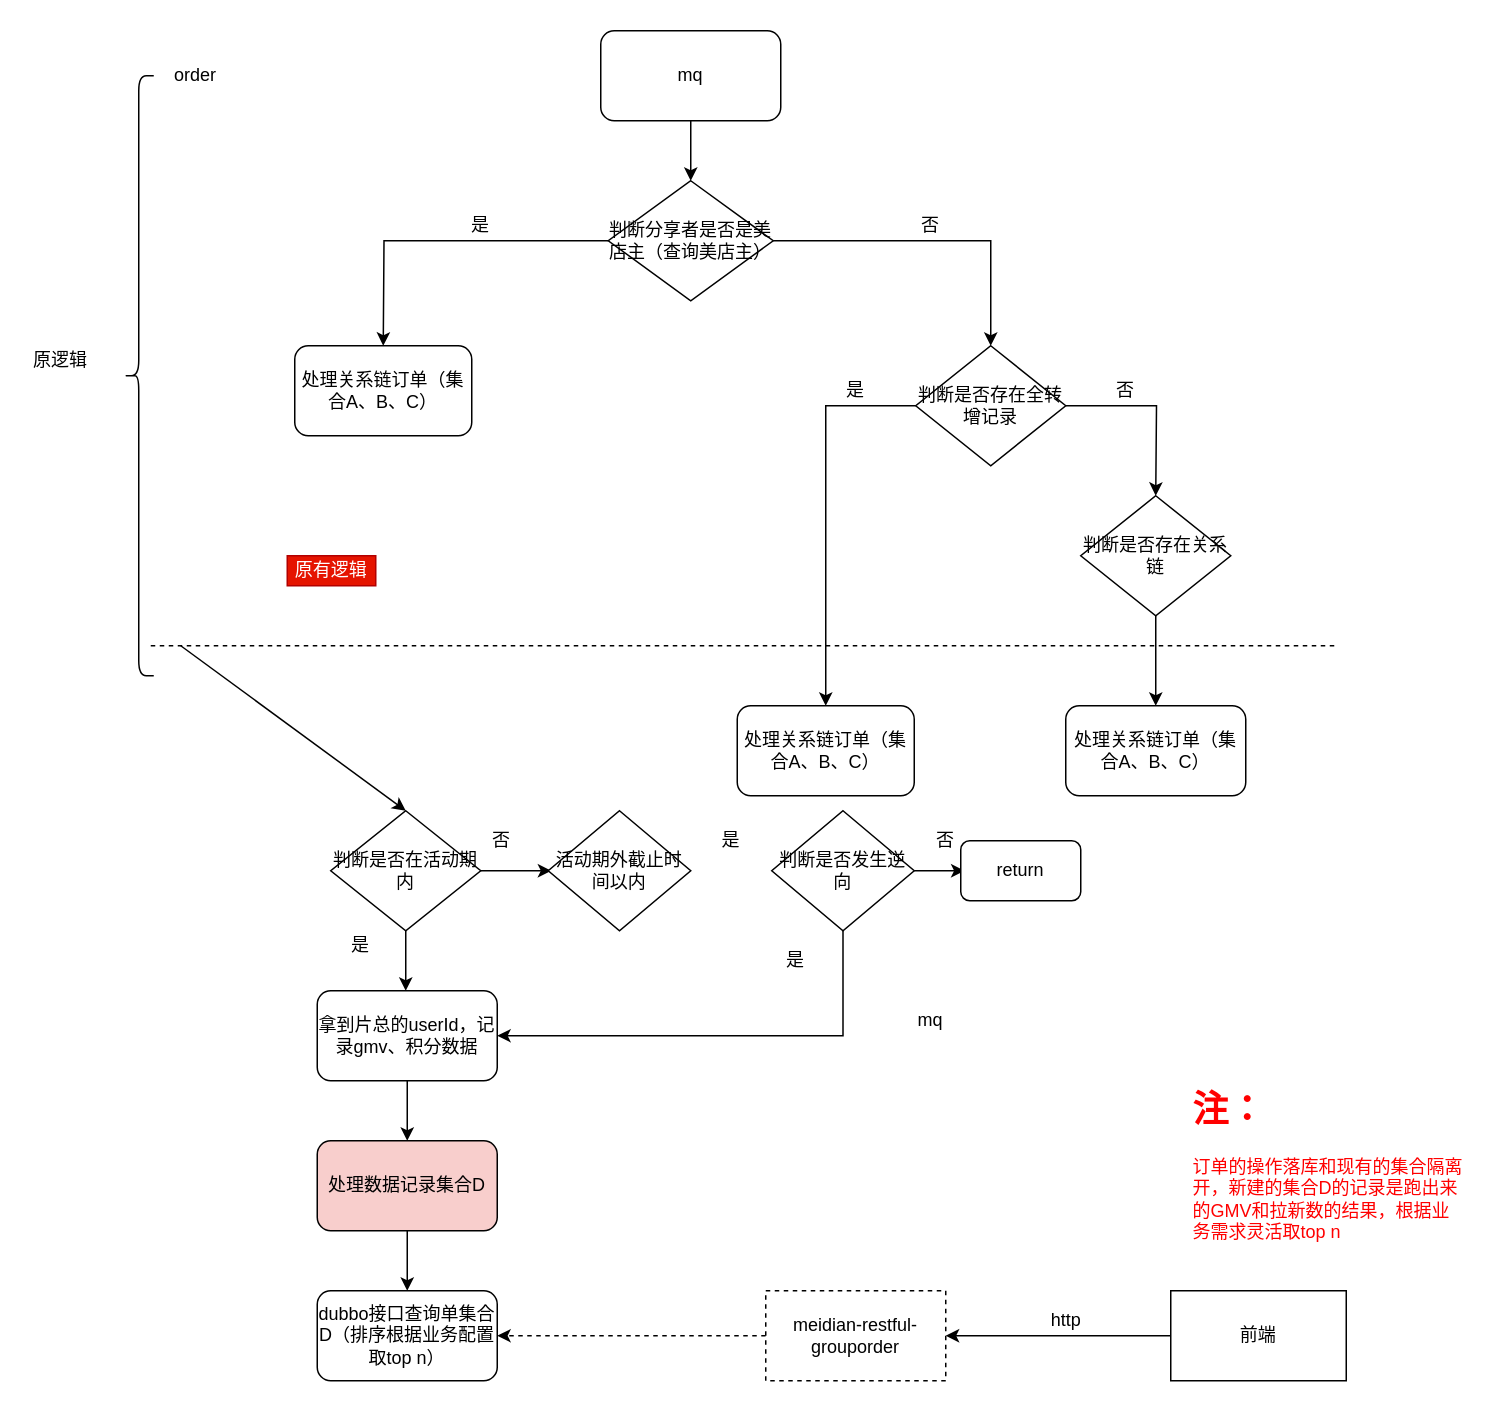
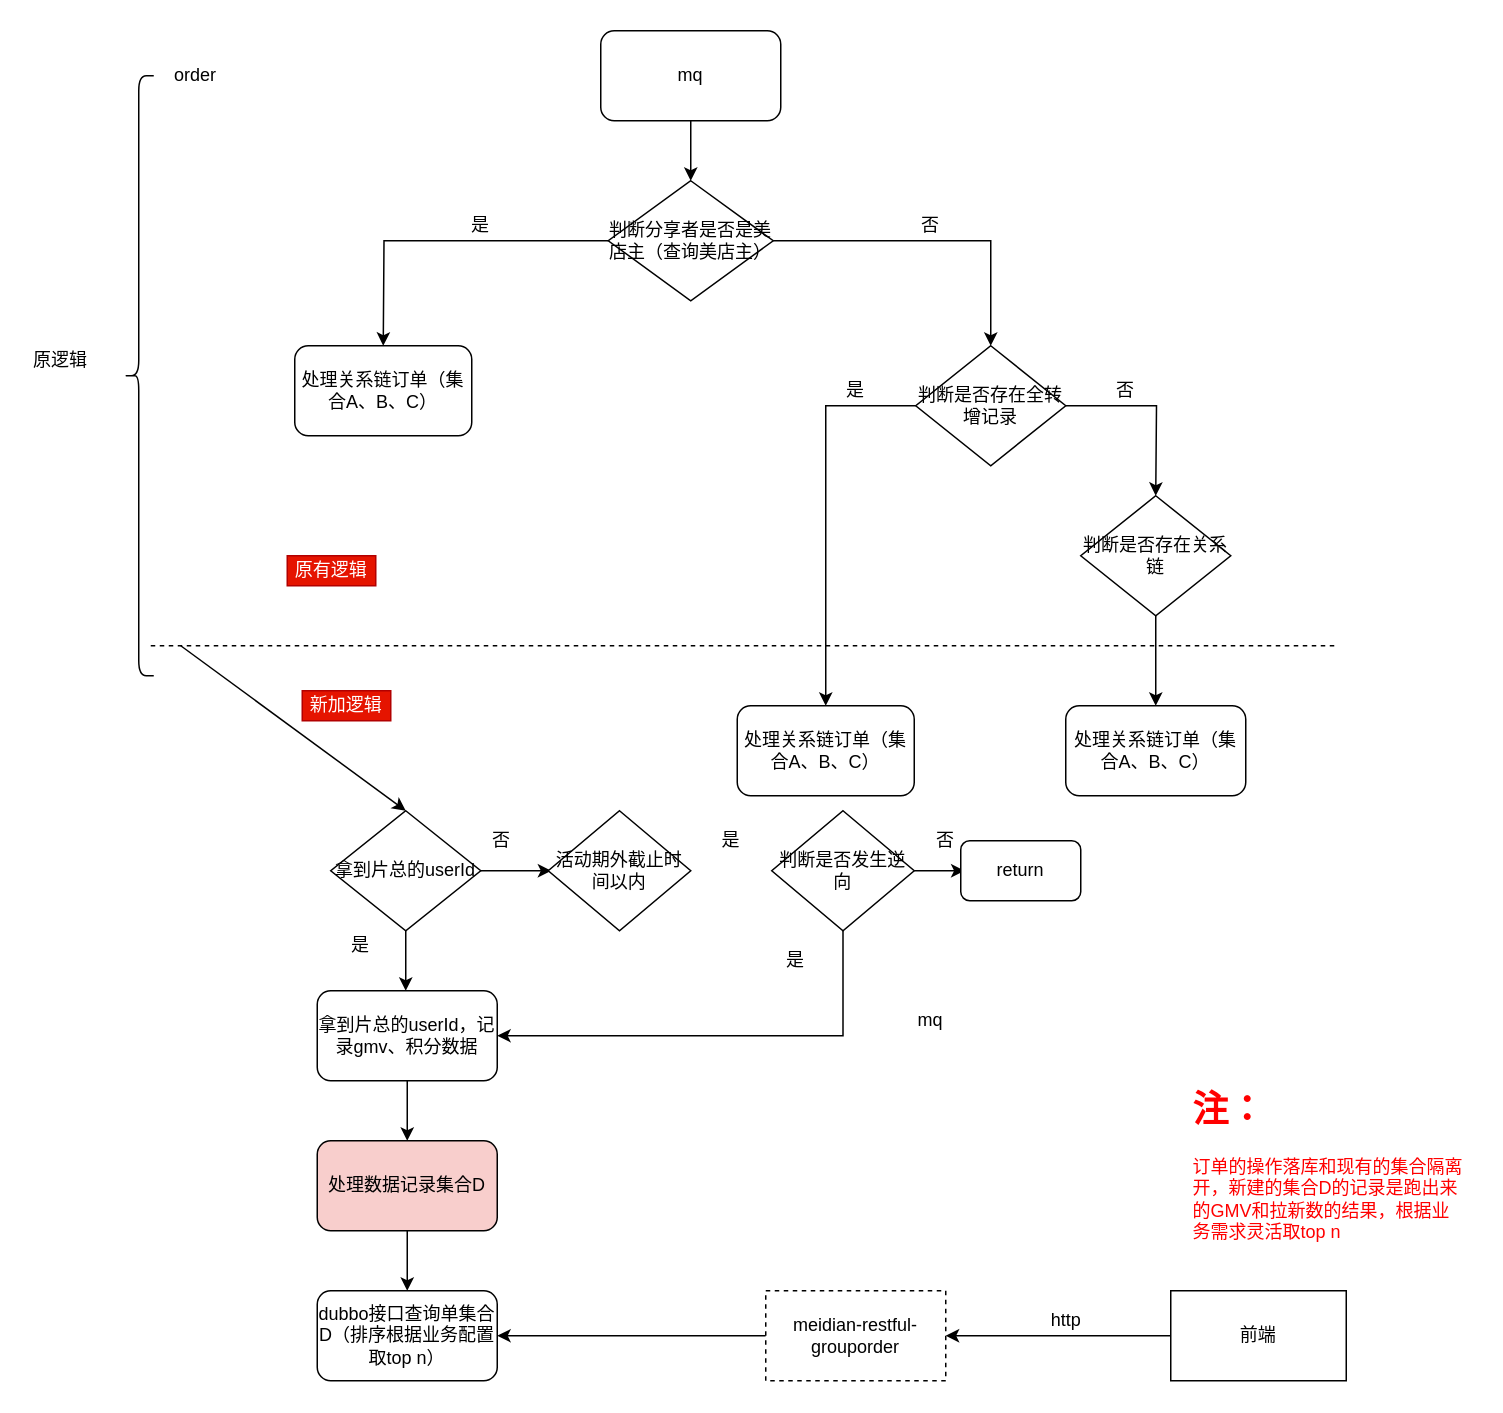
none -> (347, 706)
(406, 871) -> (406, 871)
(634, 1336) -> (634, 1336)
